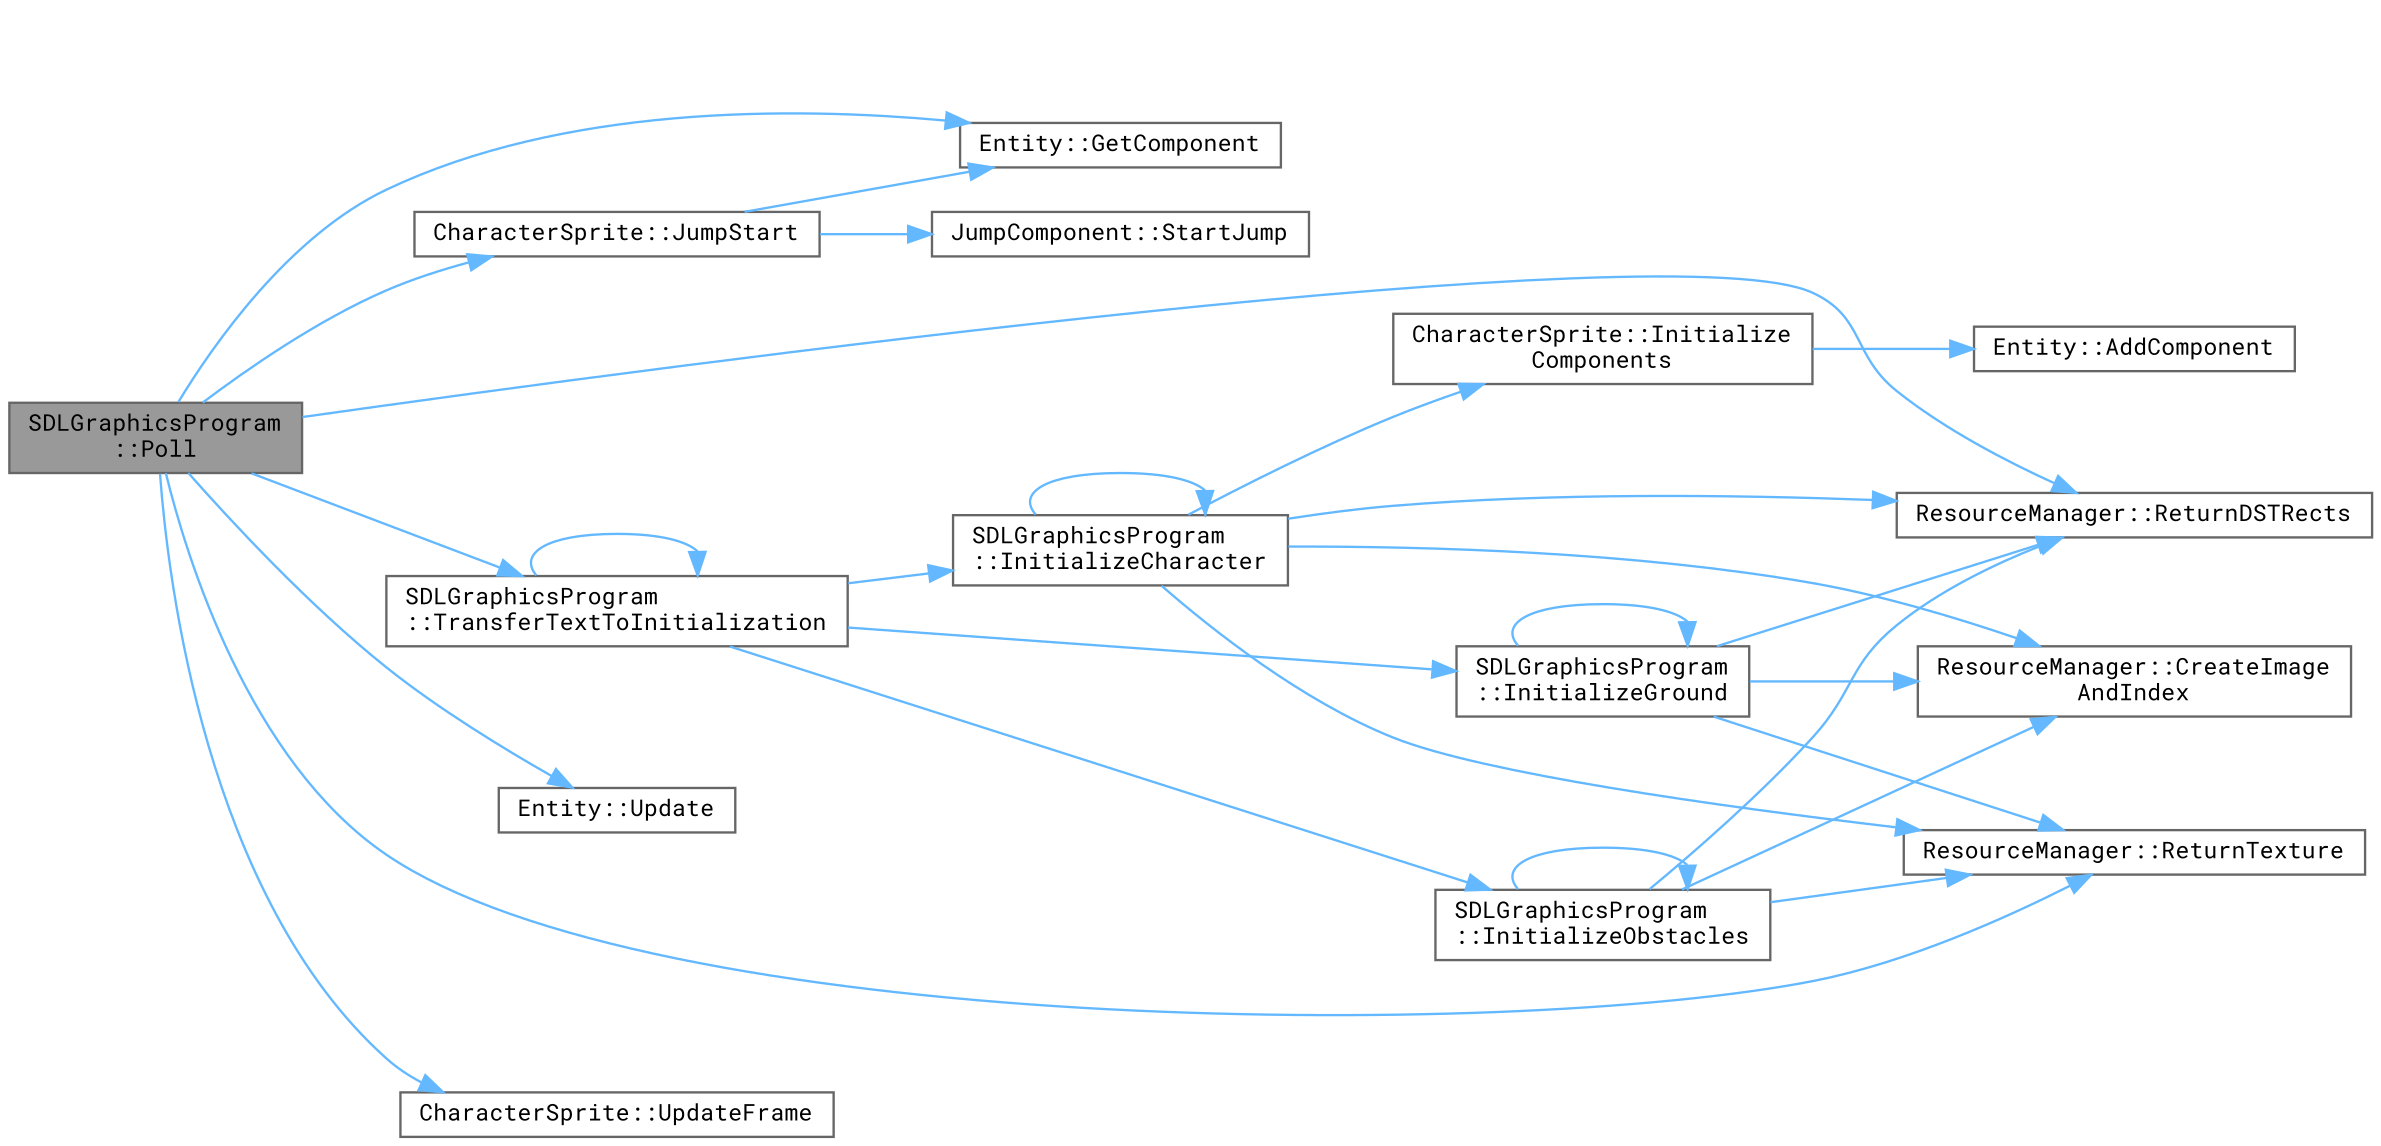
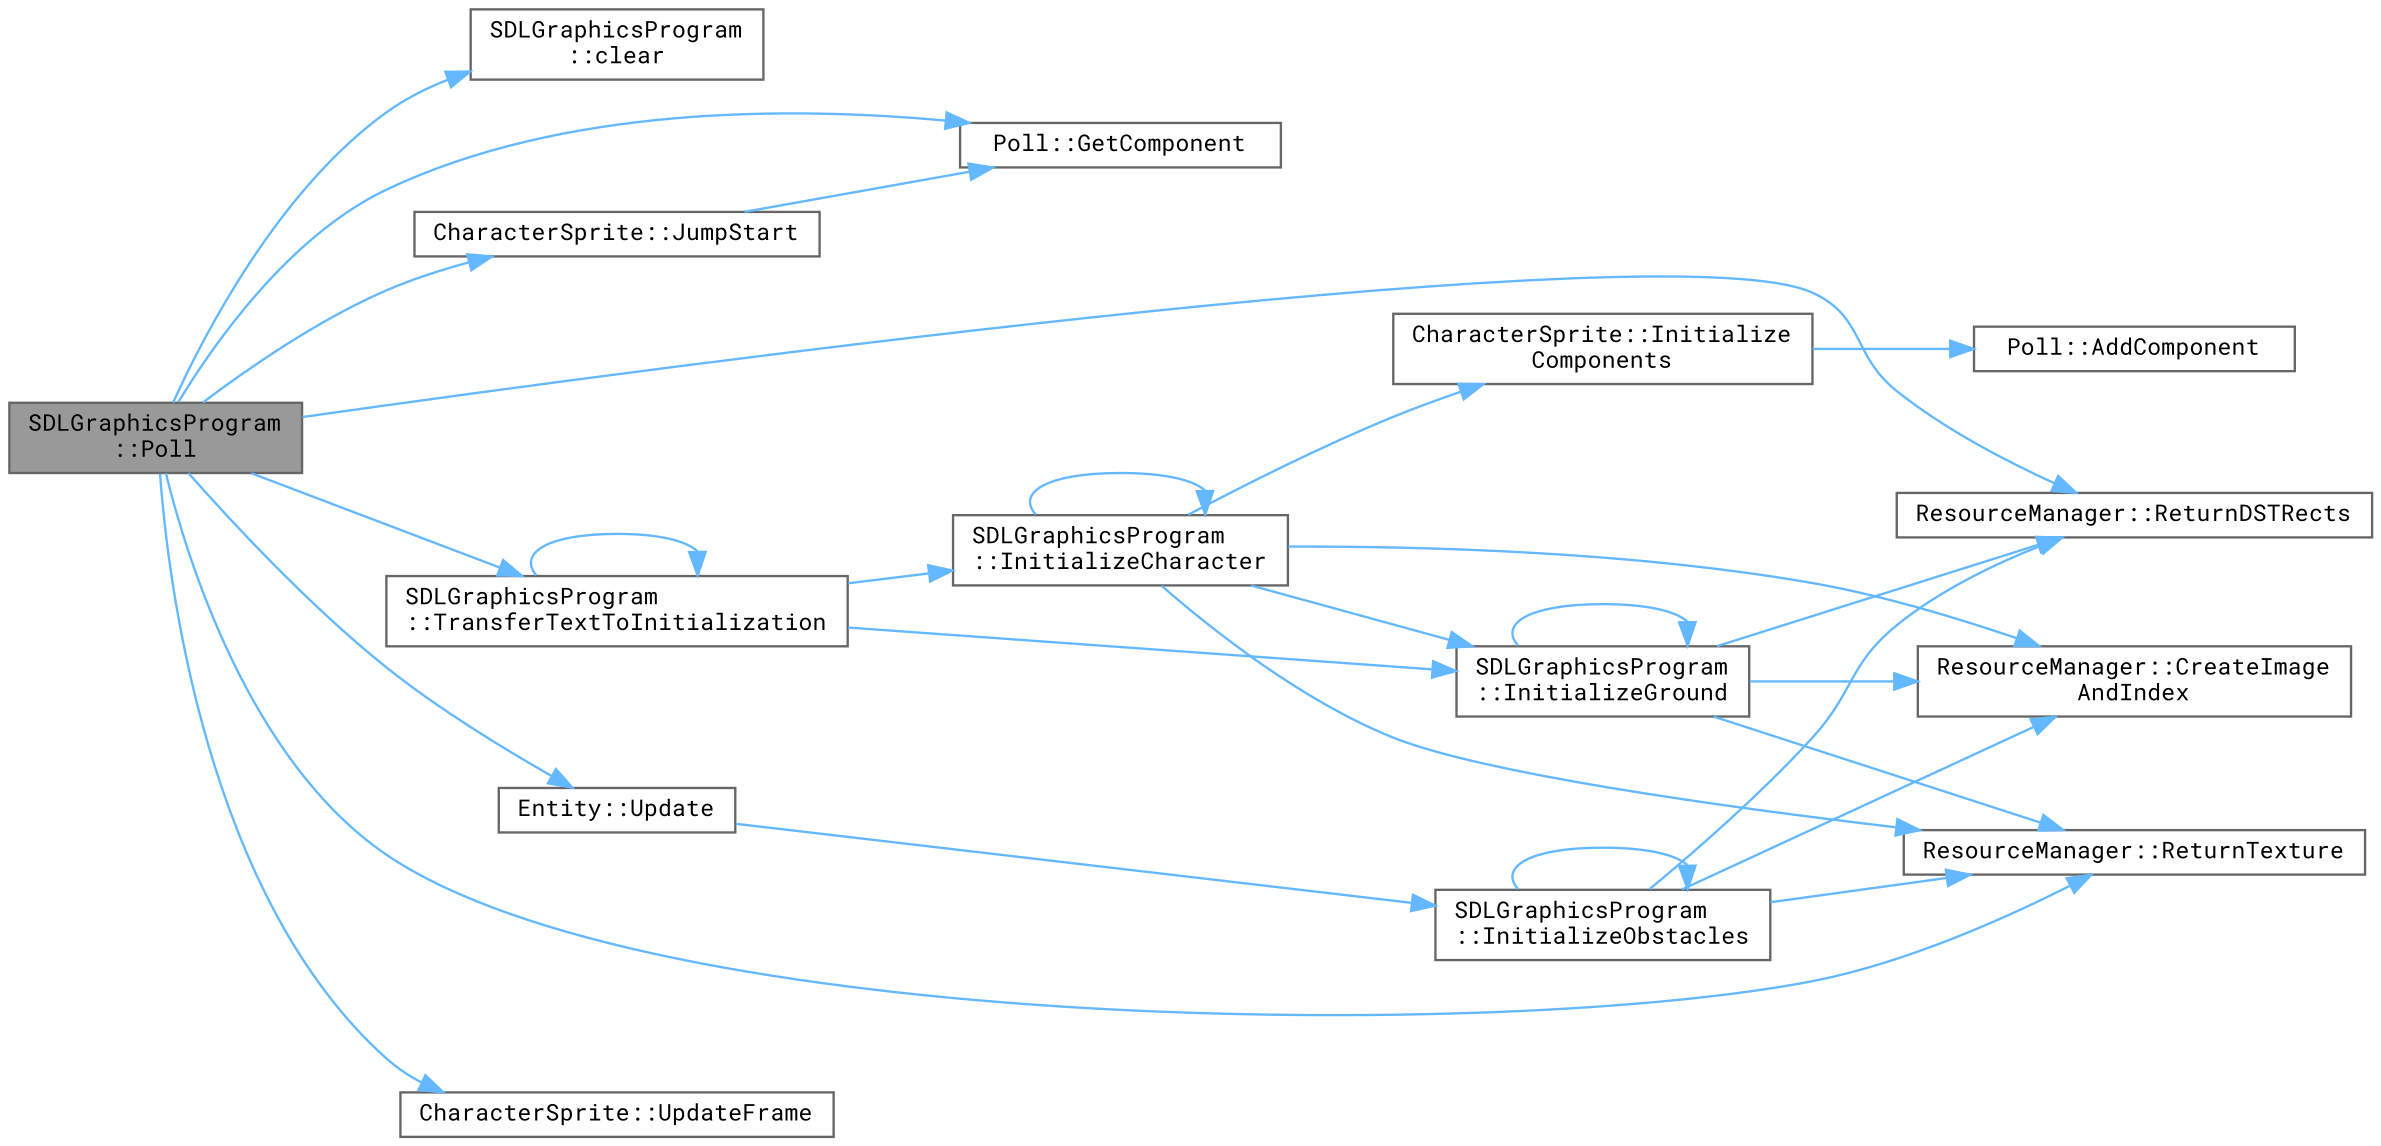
none -> (617, 44)
(1120, 145) -> (1120, 145)
(1120, 234) -> none
(2134, 349) -> (2134, 349)
(1580, 497) -> (1350, 613)
(1099, 765) -> (1074, 863)
